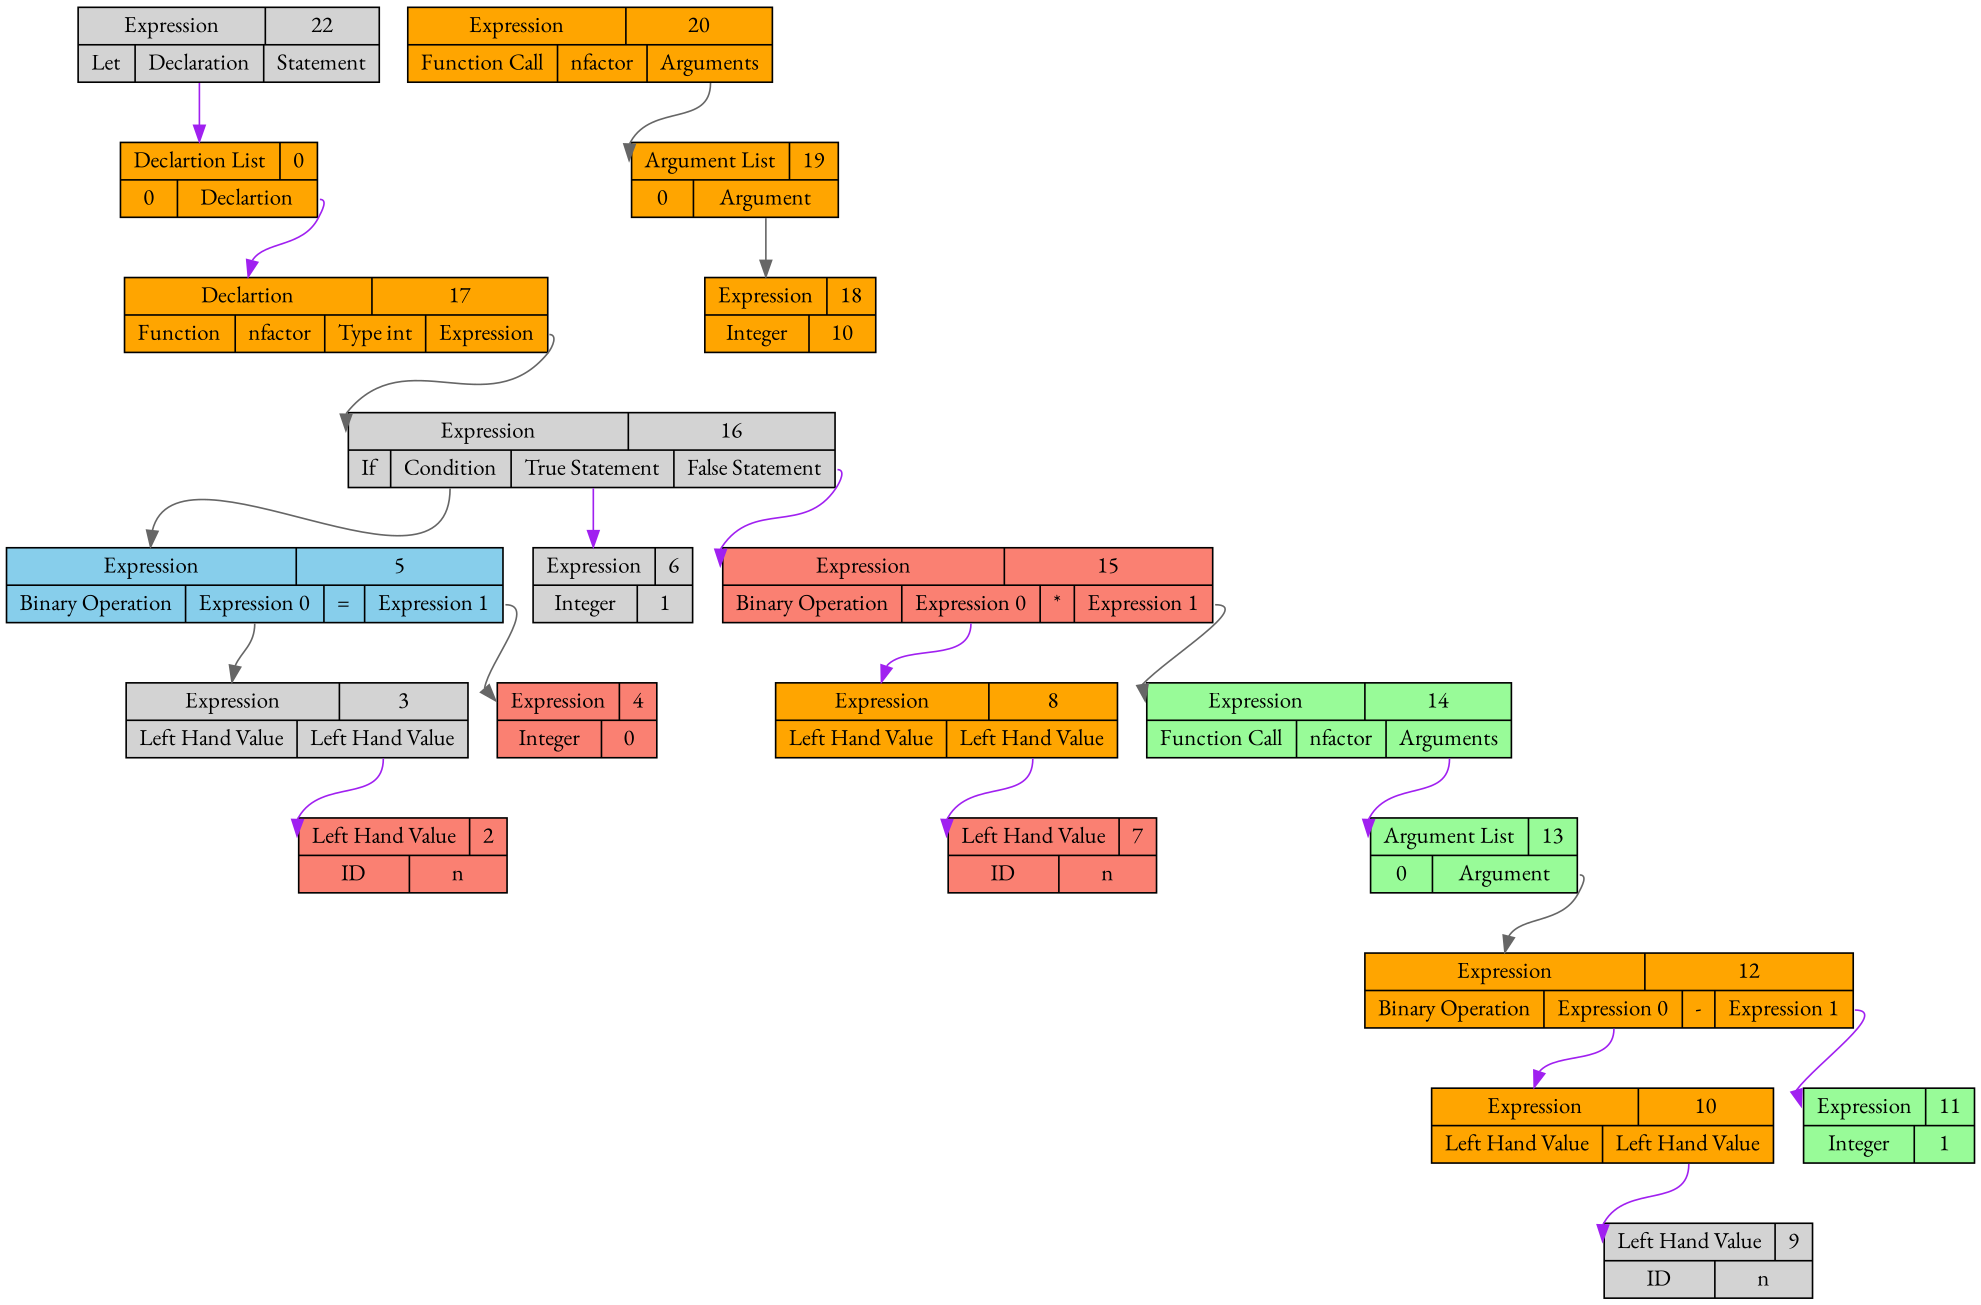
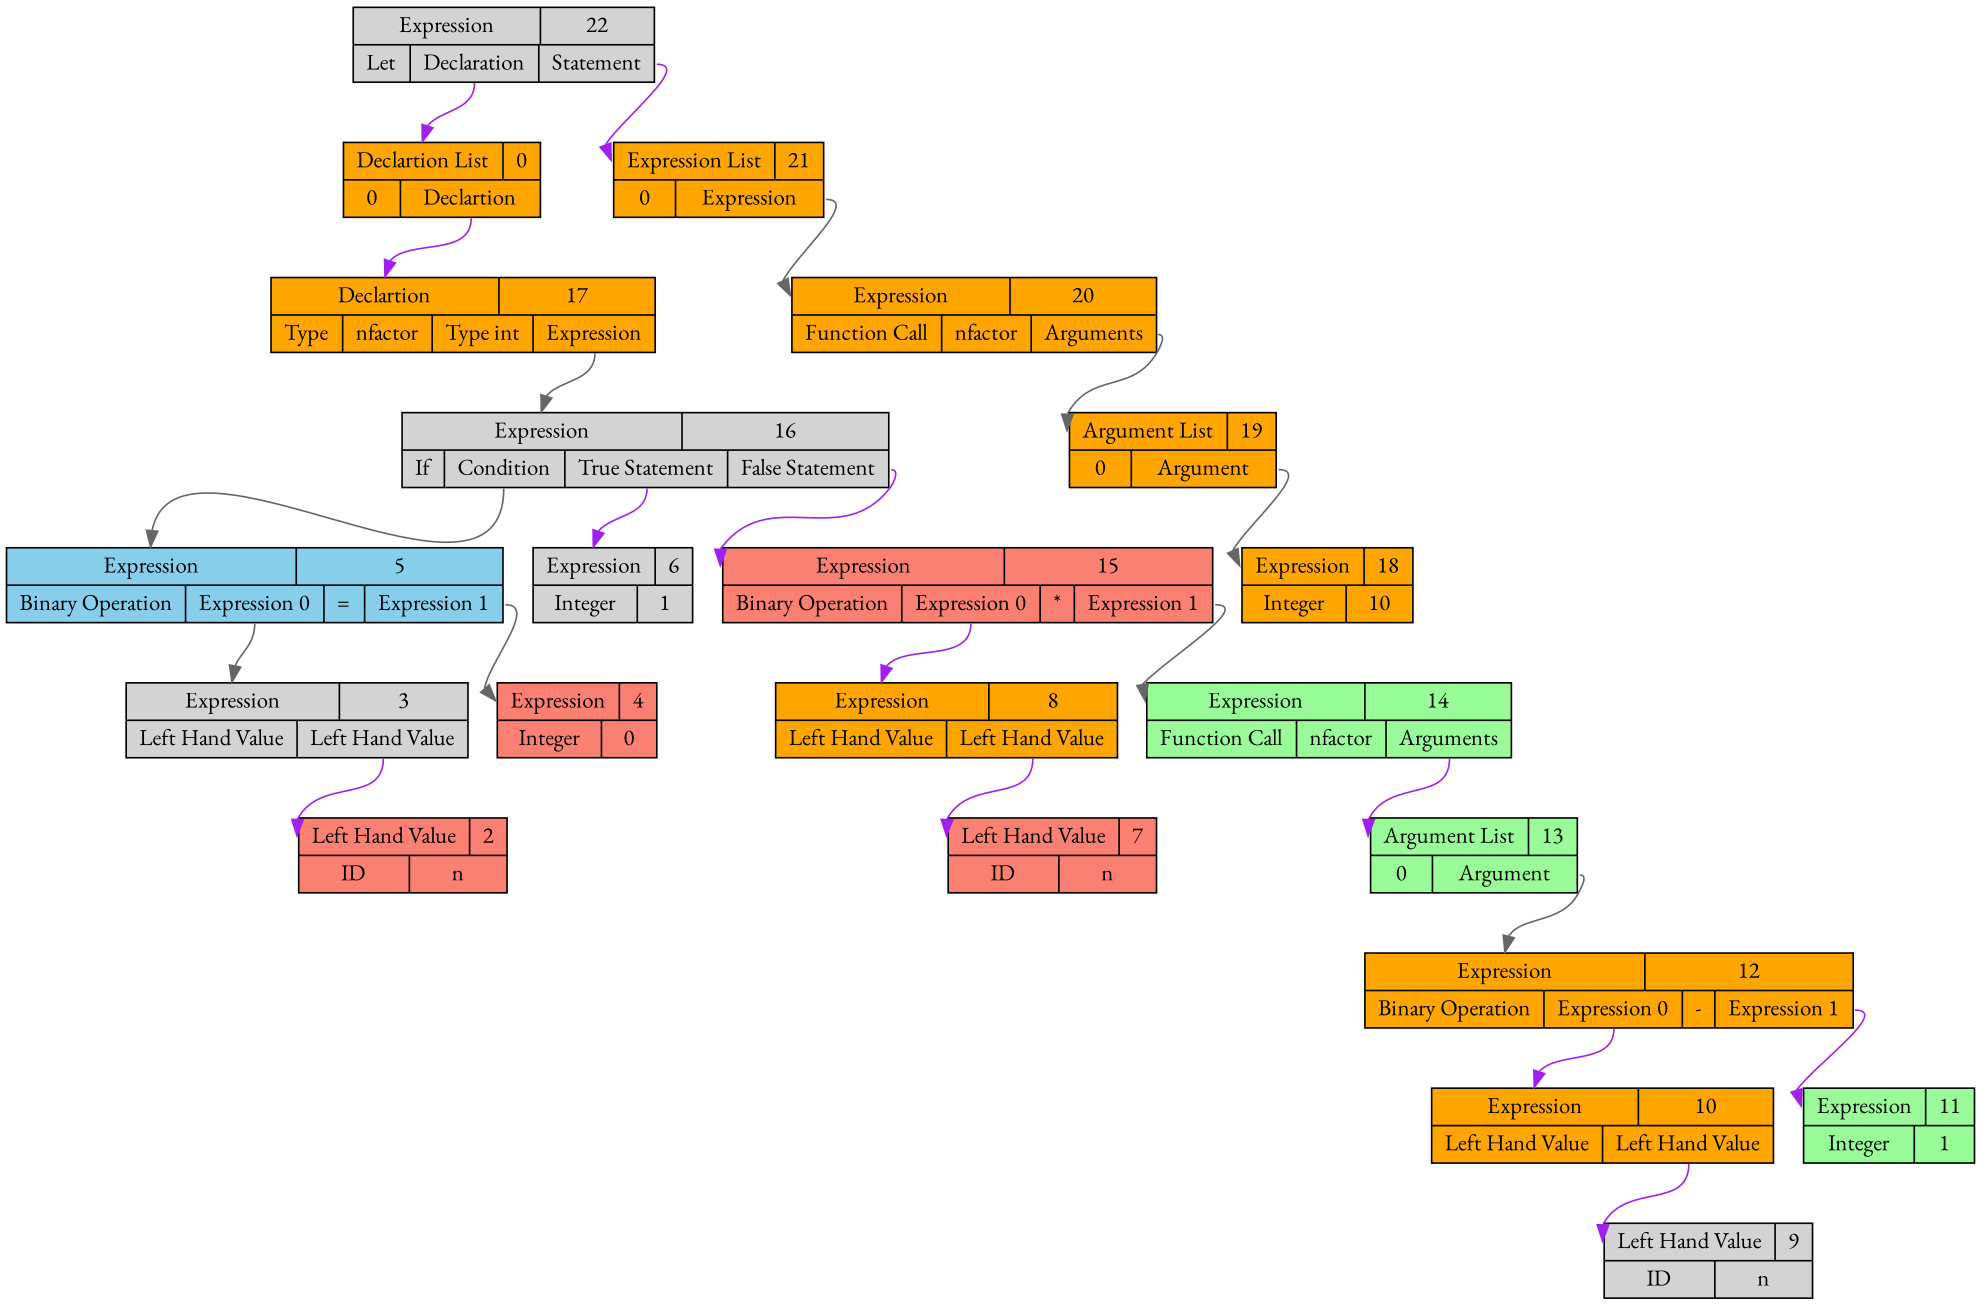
none -> (719, 180)
(180, 333) -> (307, 333)
